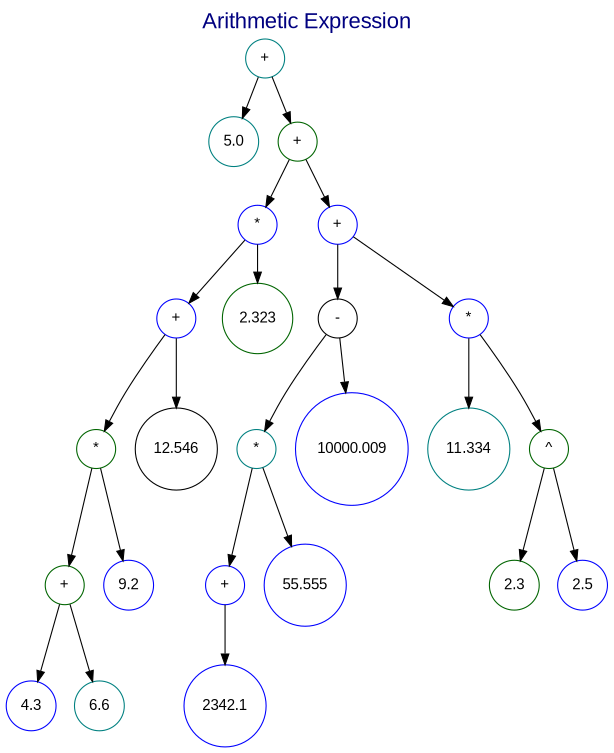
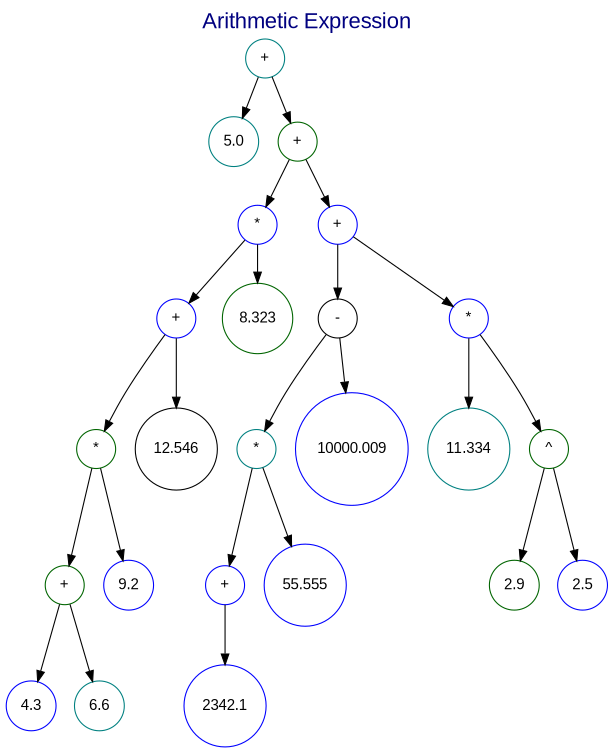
(258, 318) -> (258, 318)
(514, 585) -> (514, 585)
